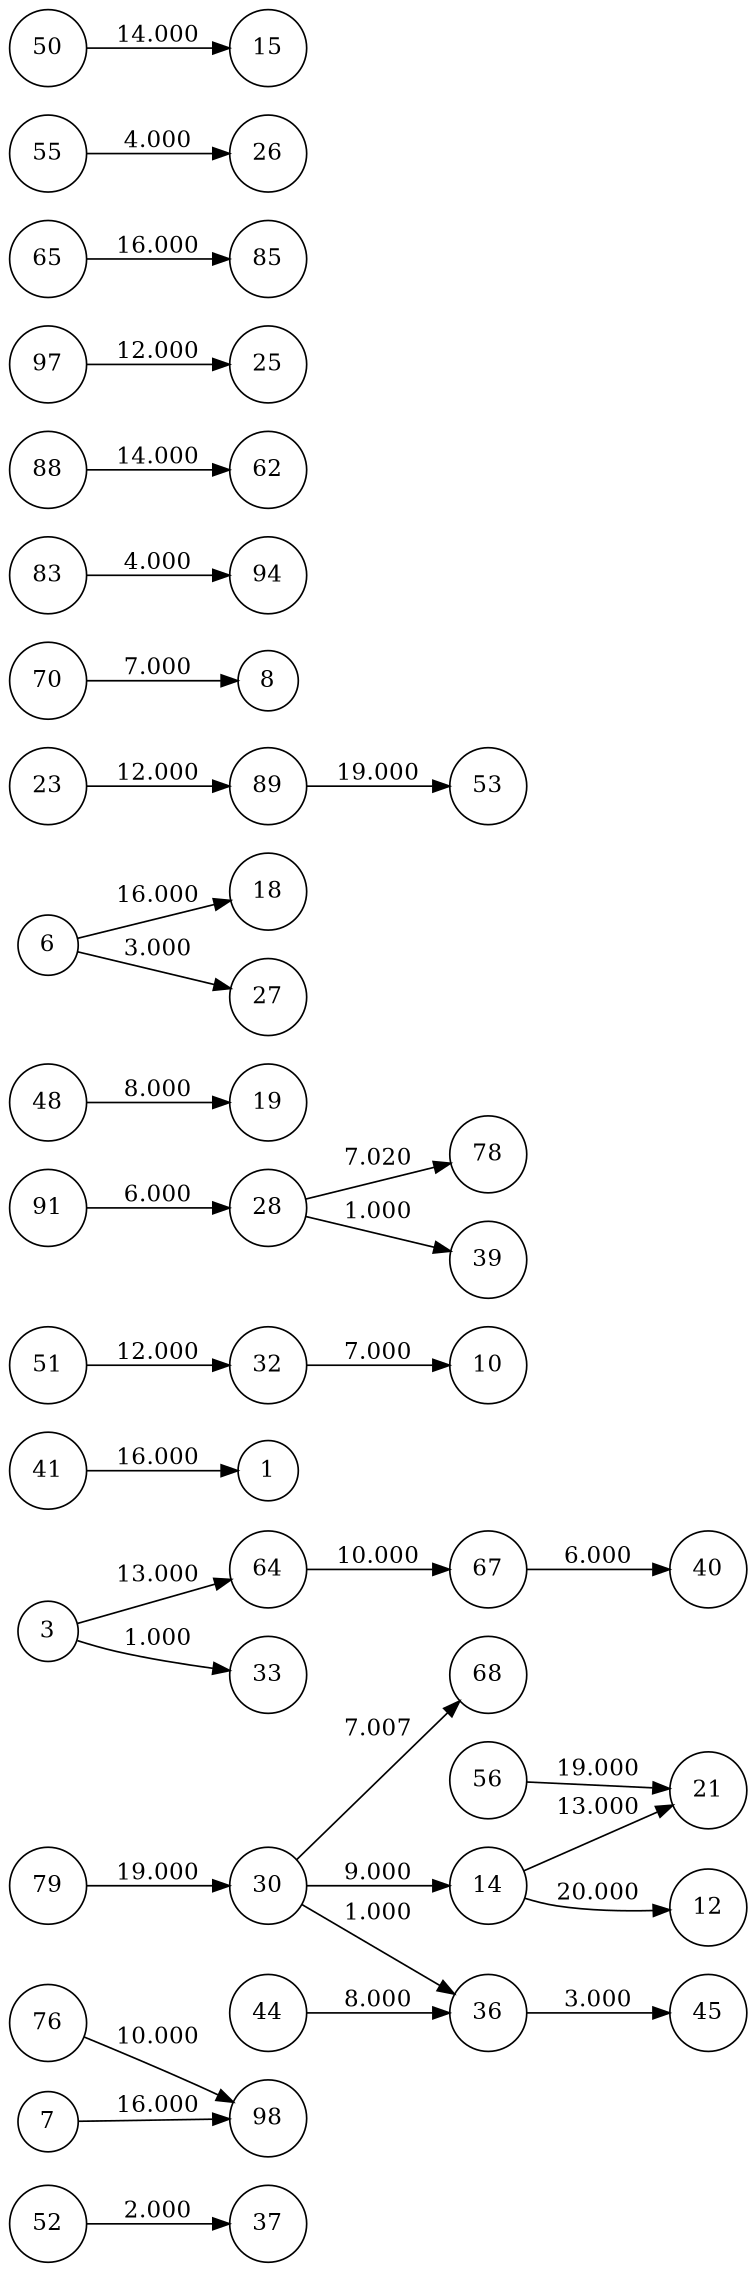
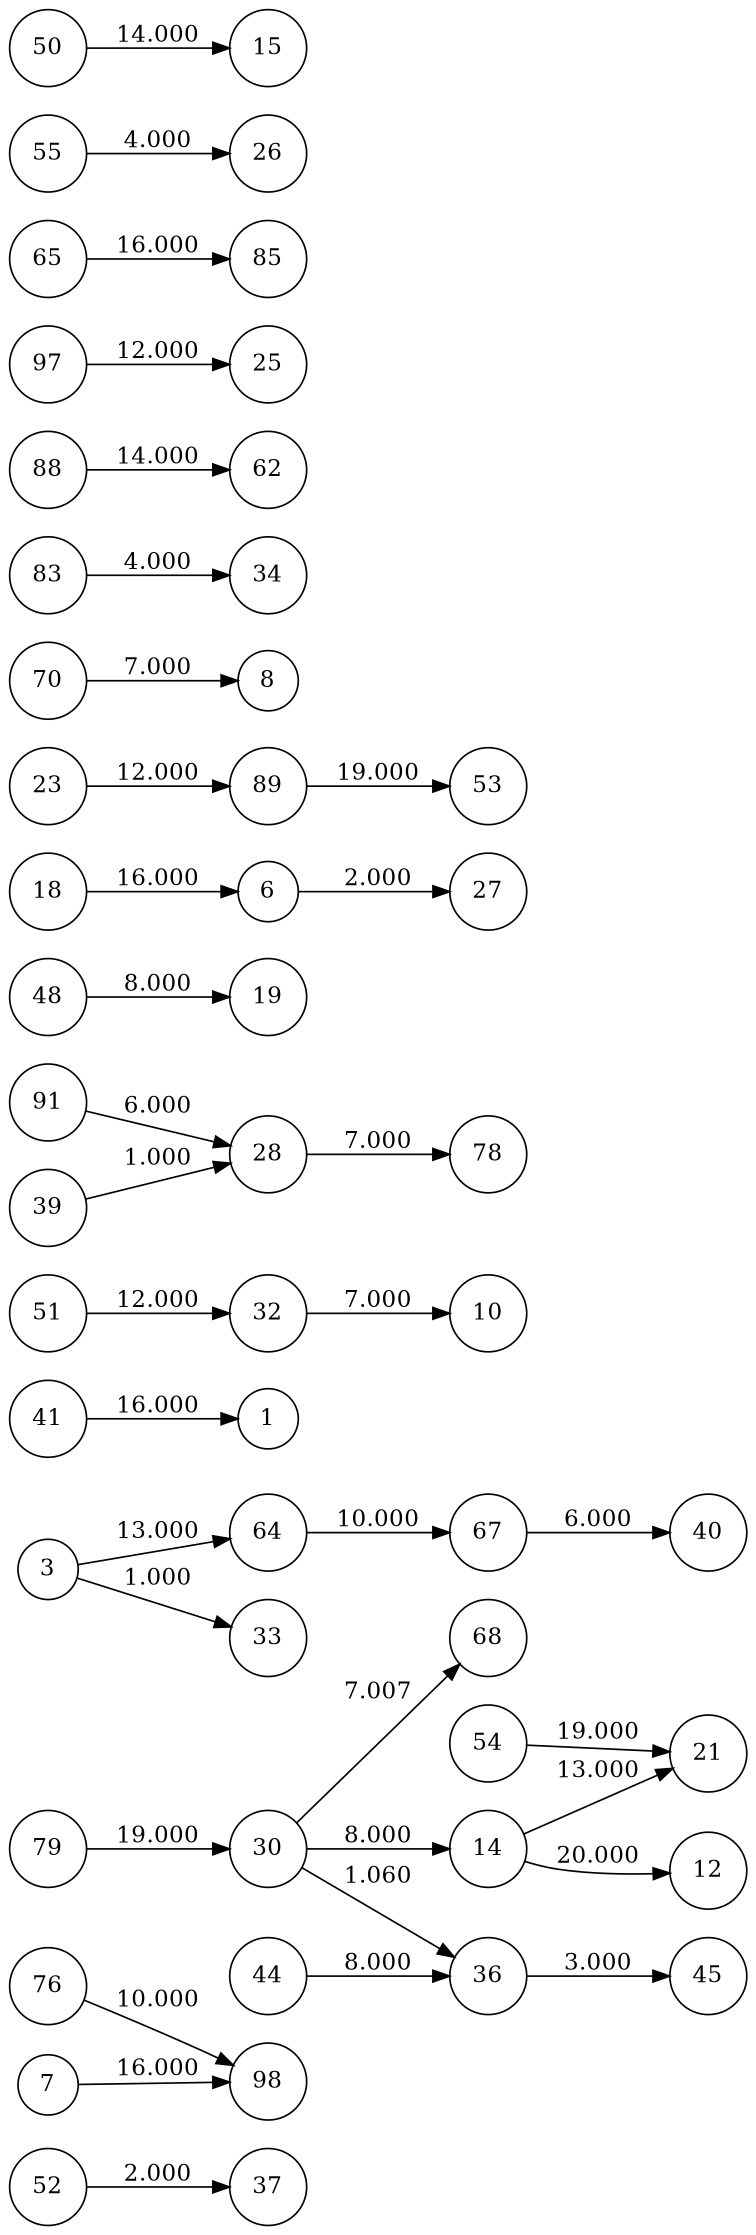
(268, 575) -> (268, 575)
(146, 921) -> (154, 892)
(158, 949) -> (378, 879)
(378, 1159) -> (378, 1142)
(370, 1232) -> (150, 1183)
(488, 1780) -> (488, 1743)
(378, 1873) -> (378, 1836)
(378, 1913) -> (378, 1877)
